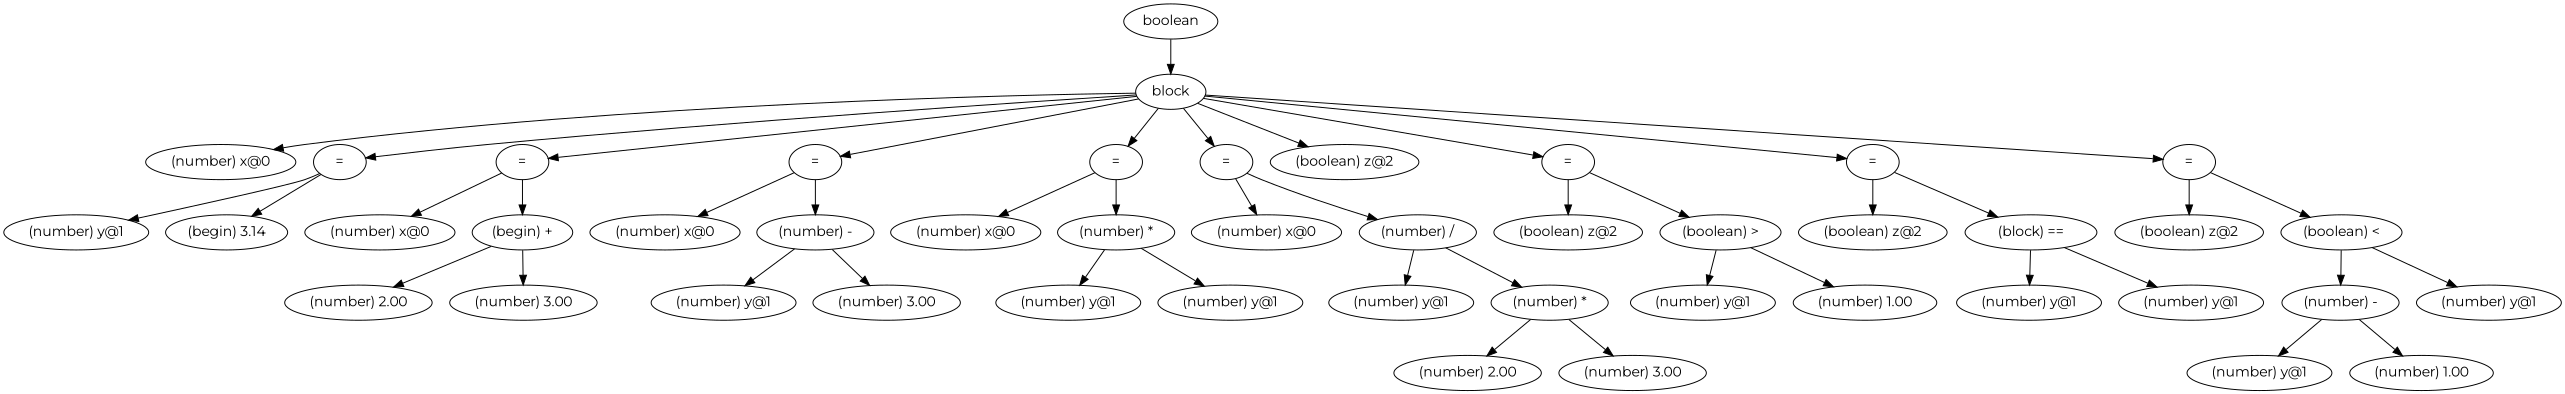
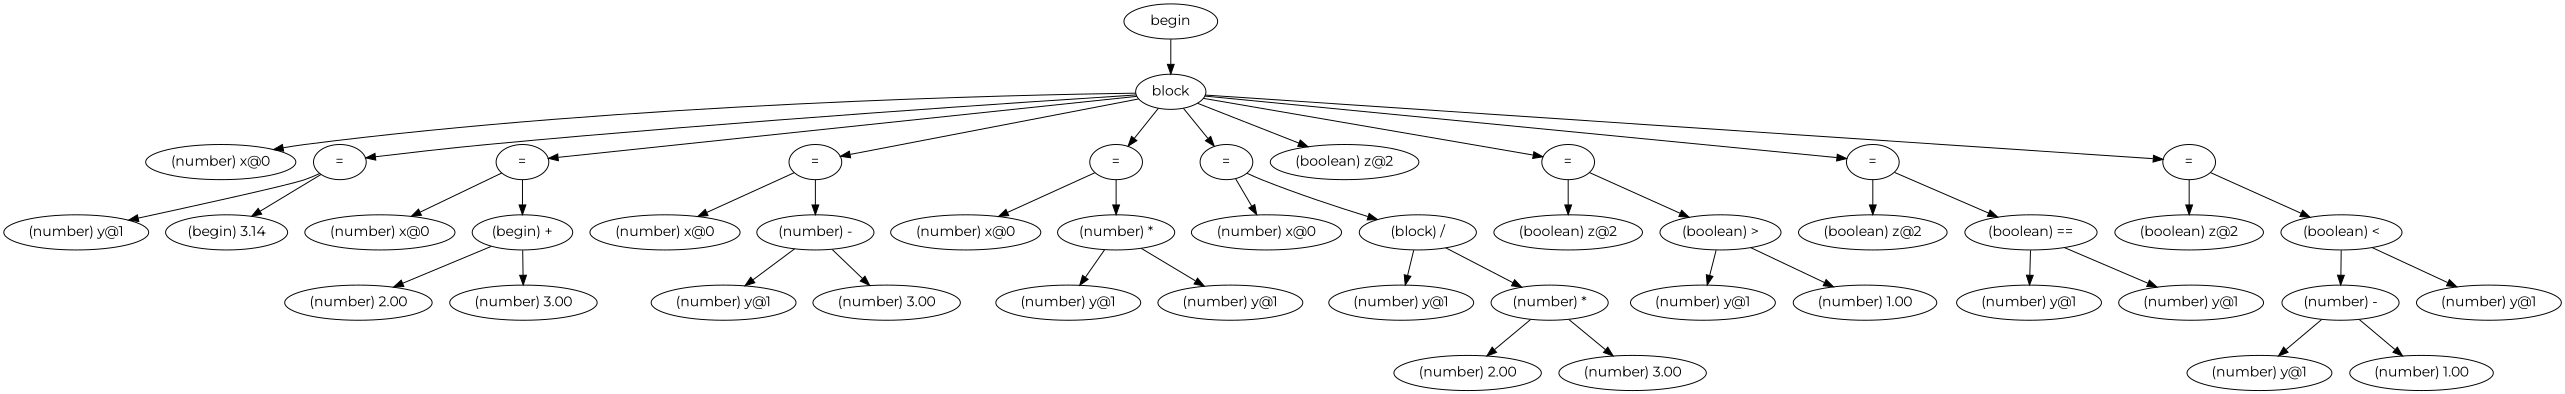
(1171, 21) -> (1171, 21)
(1418, 232) -> (1418, 232)
(2031, 232) -> (2031, 232)
